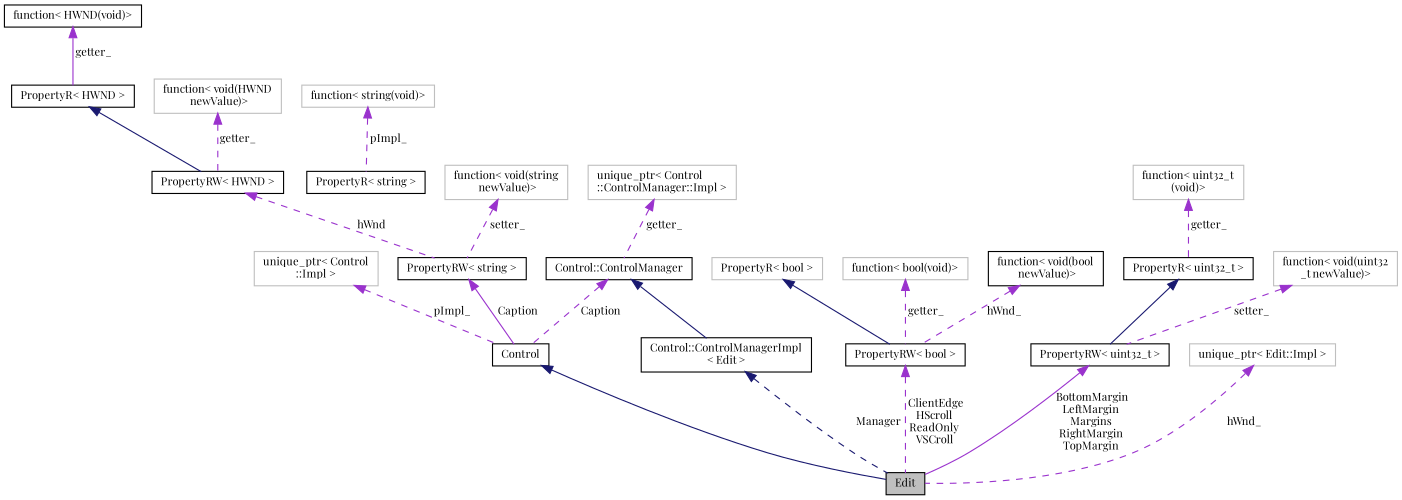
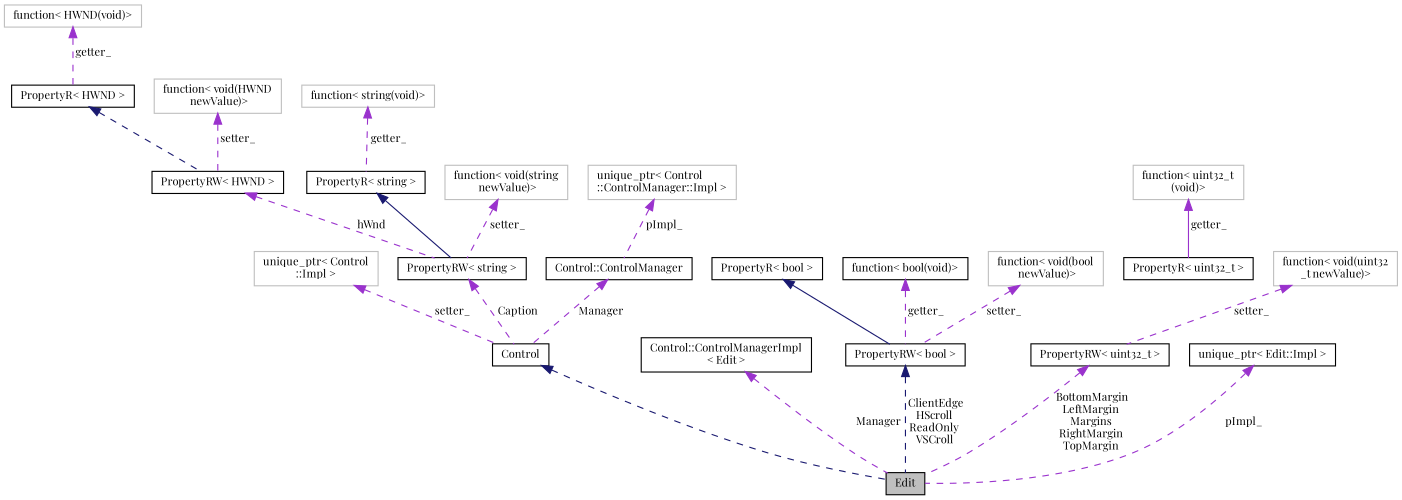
(73, 16) -> (73, 16)
(73, 62) -> (73, 62)
(237, 139) -> (237, 139)
(388, 139) -> (388, 139)
(150, 142) -> (150, 142)
(664, 226) -> (664, 226)
none -> (419, 229)
(1188, 234) -> (1188, 234)
(767, 269) -> (767, 269)
(905, 269) -> (905, 269)
(1046, 269) -> (1046, 269)
(452, 312) -> (452, 312)
(600, 312) -> (600, 312)
(674, 312) -> none
(1003, 312) -> (1003, 312)
(495, 316) -> (495, 316)
(1140, 316) -> none
(1263, 355) -> (1263, 355)
(1243, 422) -> (1243, 422)
(905, 425) -> (905, 425)
(819, 429) -> (819, 429)
(1006, 429) -> (1006, 429)
(715, 436) -> (715, 436)
